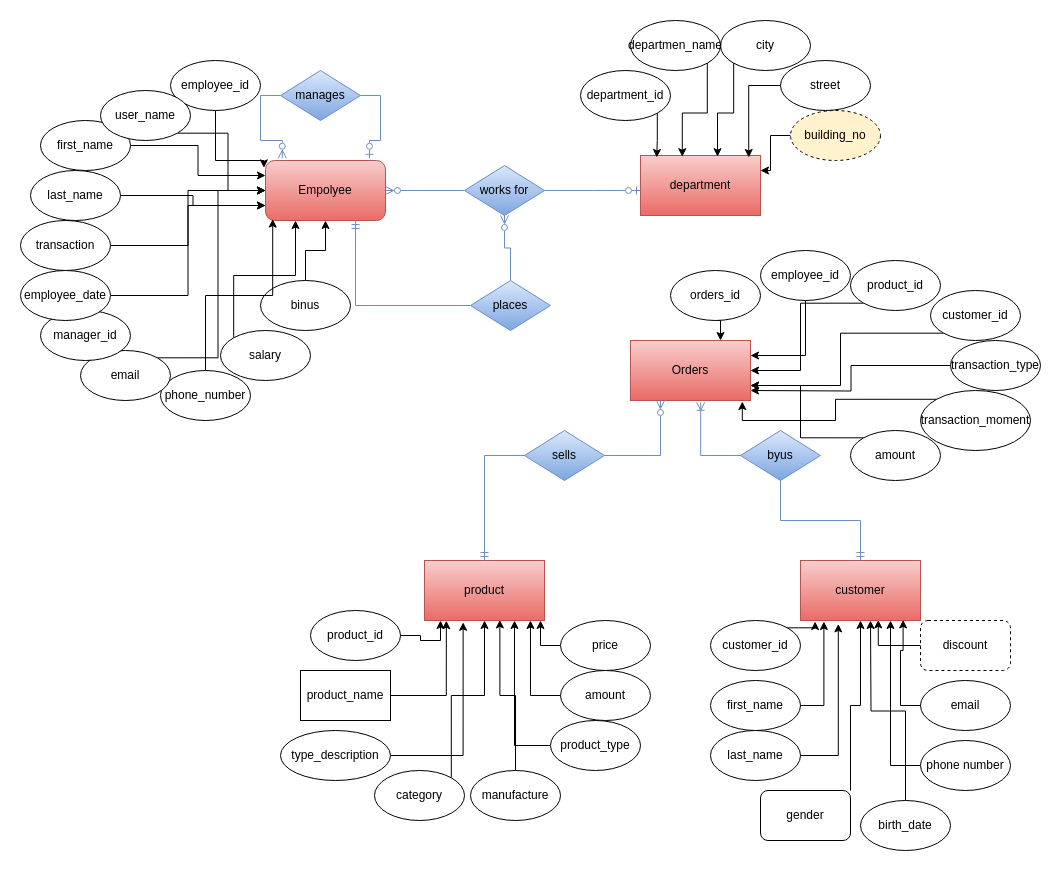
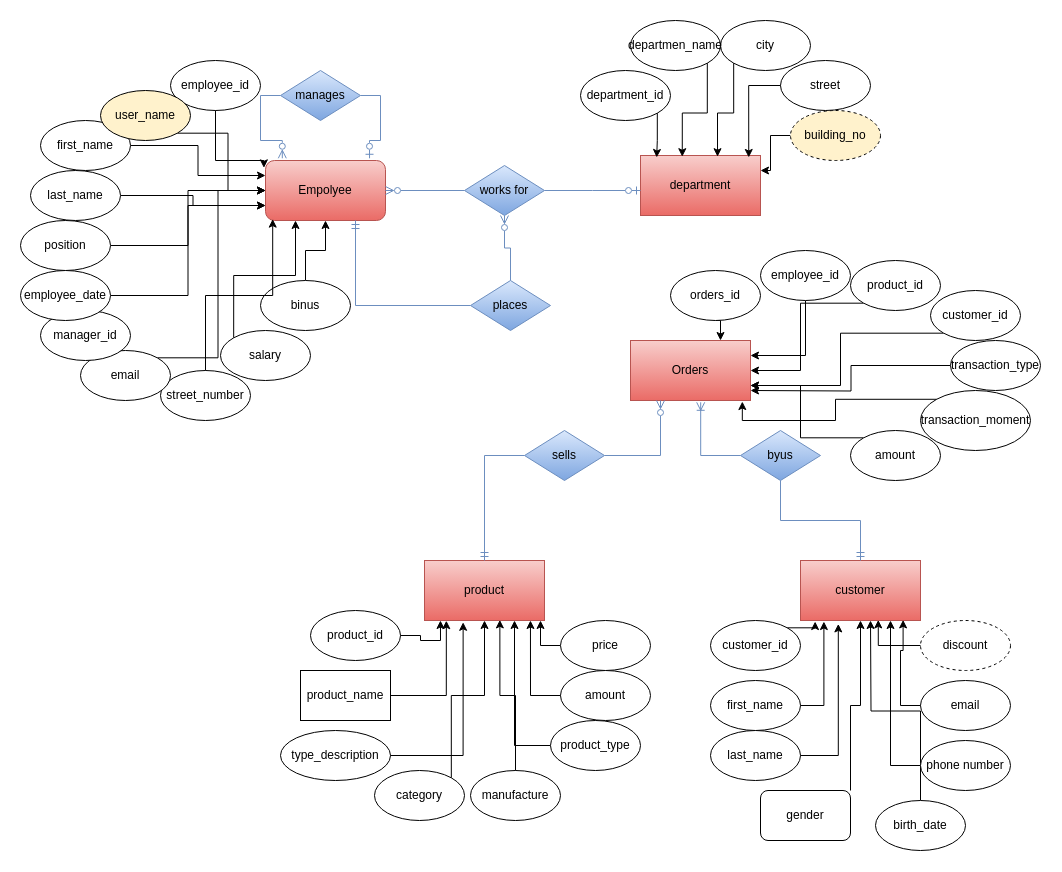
(146, 116) -> (146, 116)
(66, 246) -> (66, 246)
(206, 396) -> (206, 396)
(966, 646) -> (966, 646)
(906, 826) -> (921, 826)
